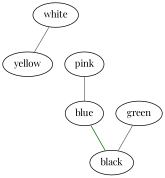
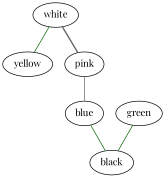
(42, 40) -> (42, 40)
none -> (70, 40)
(125, 138) -> (125, 138)
